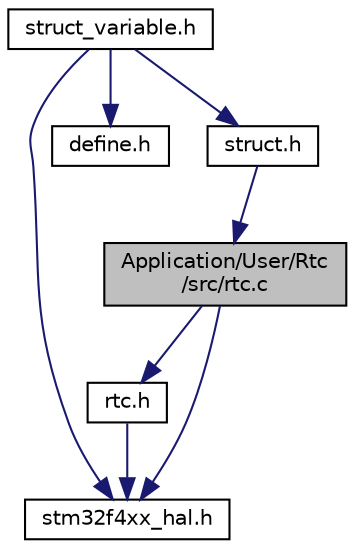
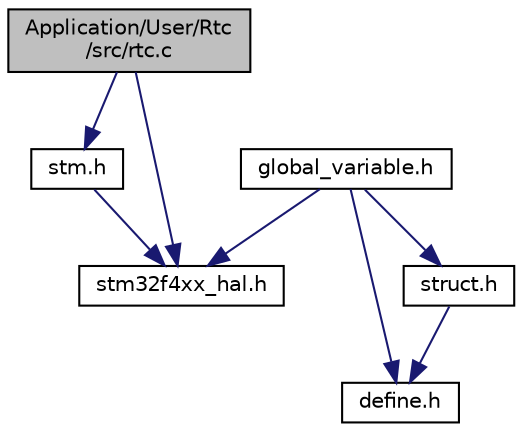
(111, 29) -> (346, 169)
(249, 194) -> (435, 335)
(127, 403) -> (77, 169)
